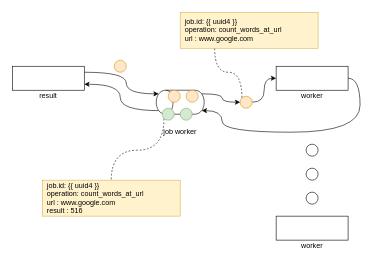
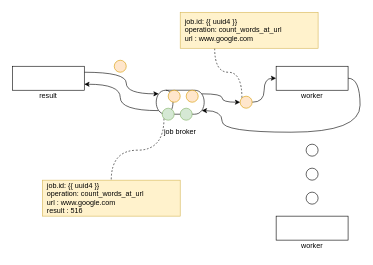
(180, 132) -> (180, 132)
